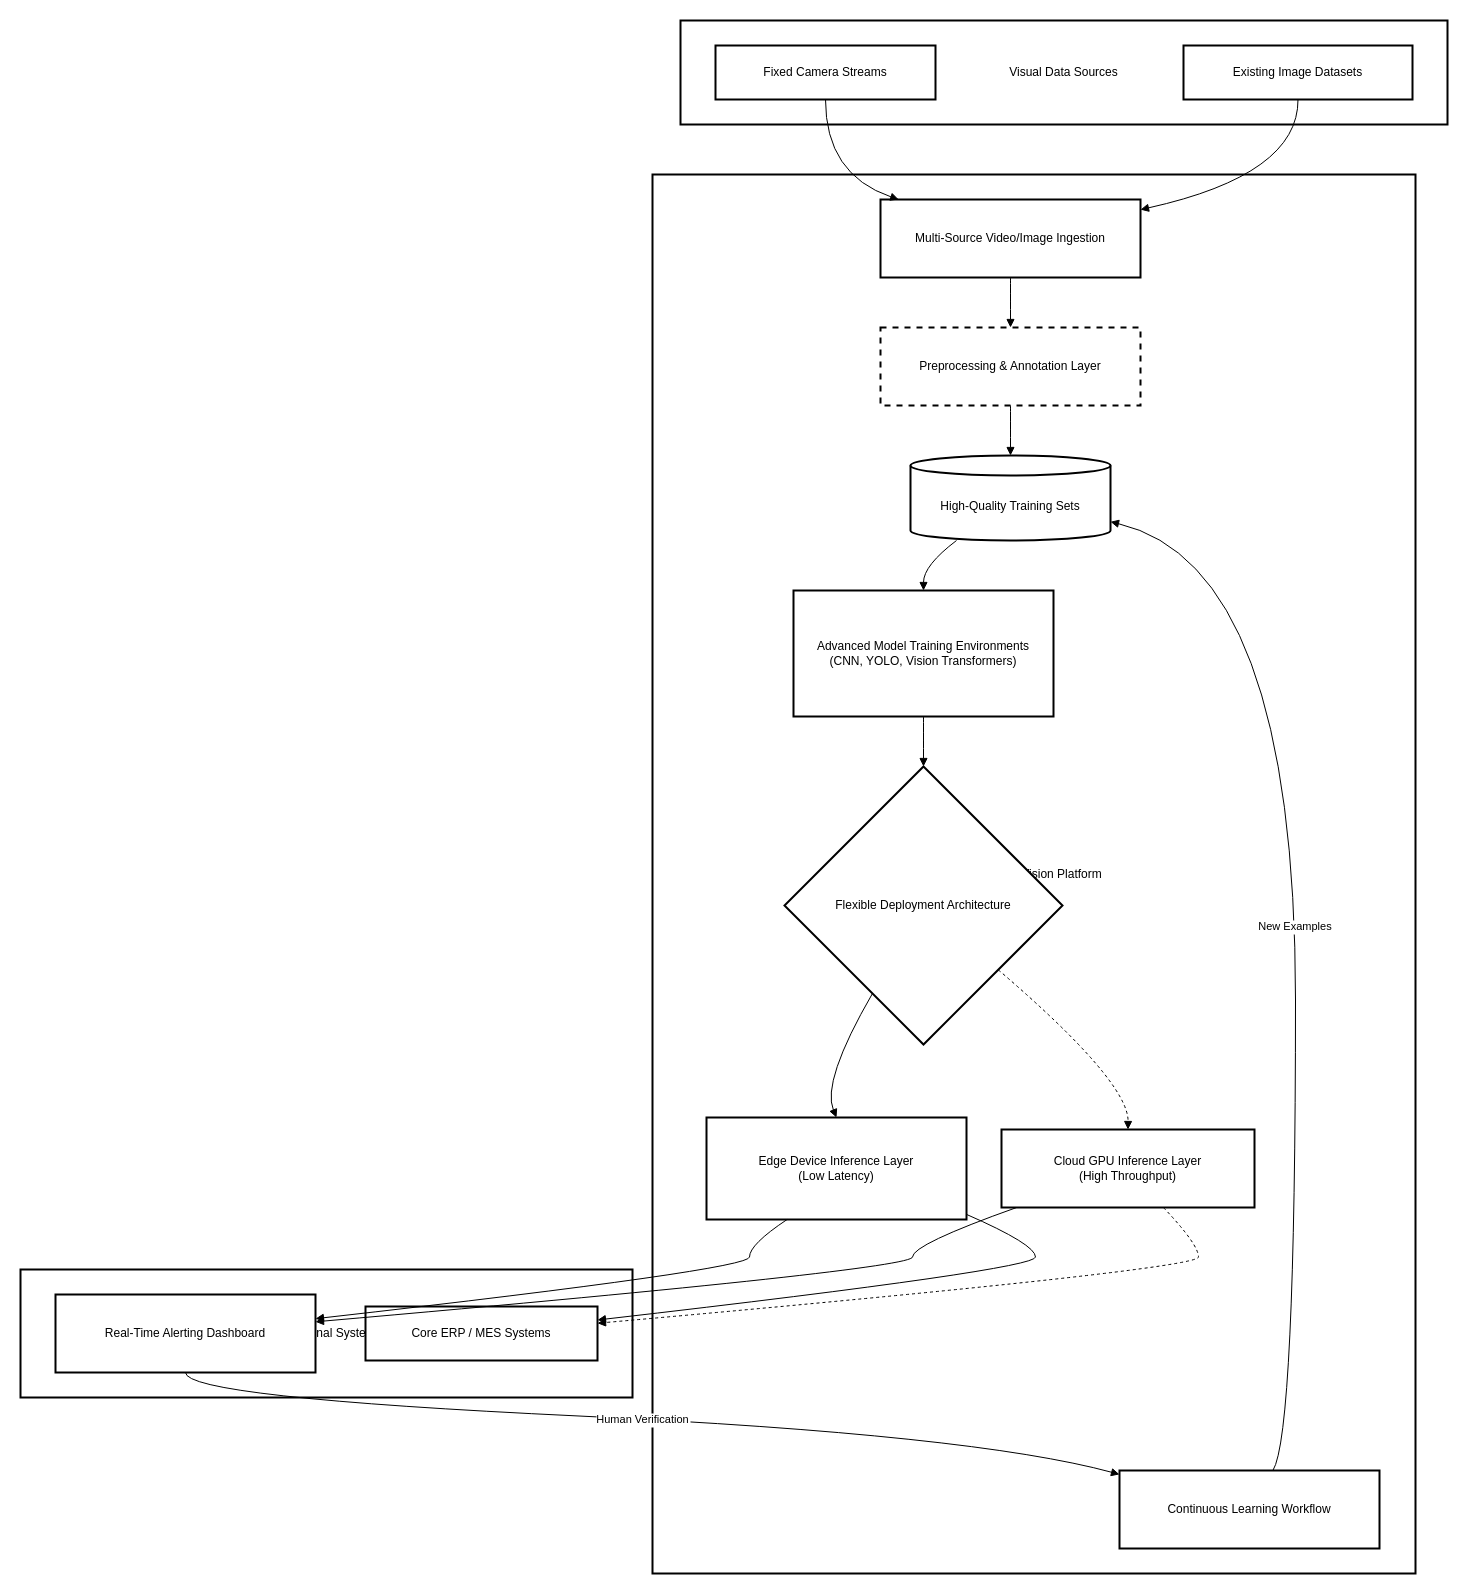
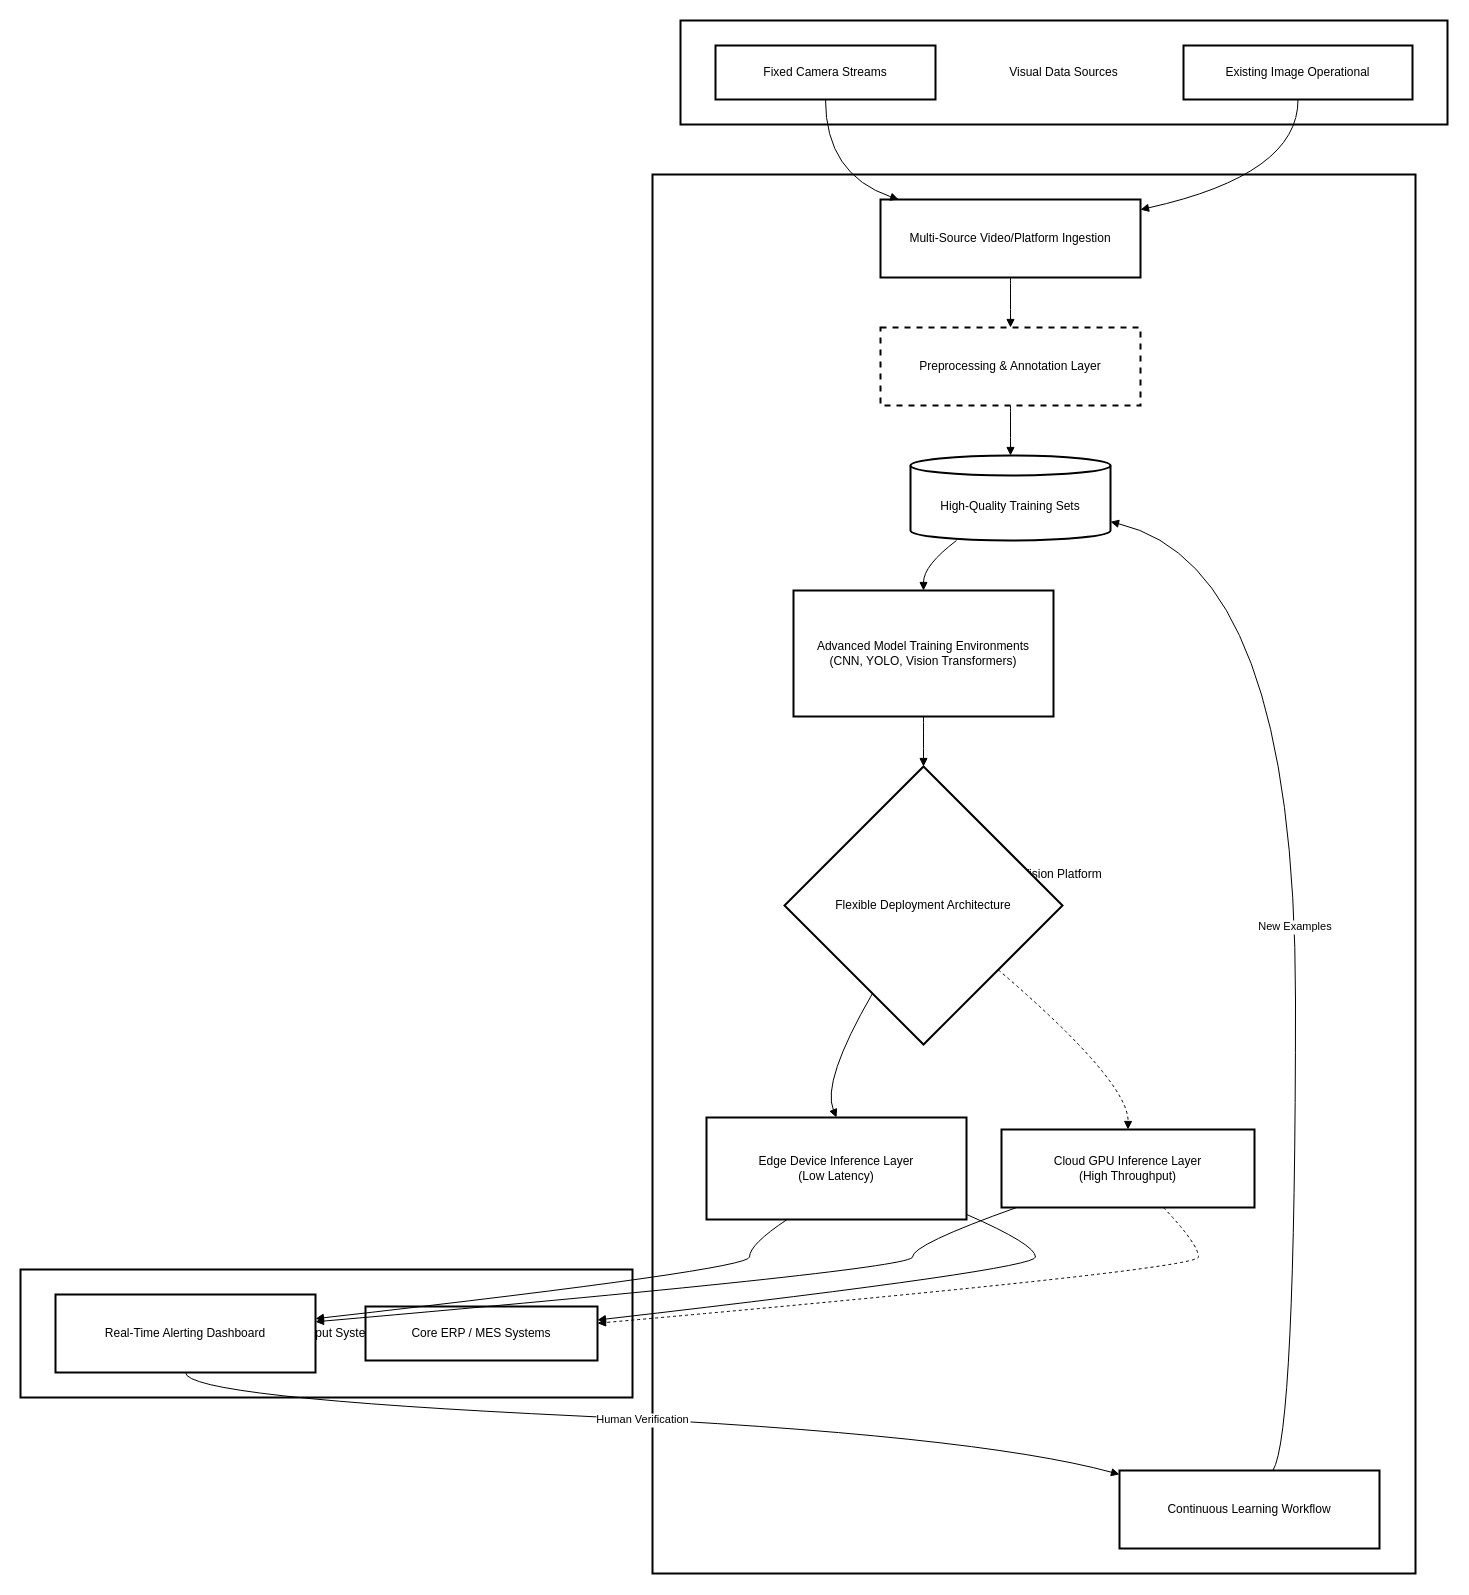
(1298, 73) -> (1298, 73)
(1011, 239) -> (1011, 239)
(327, 1334) -> (327, 1334)
